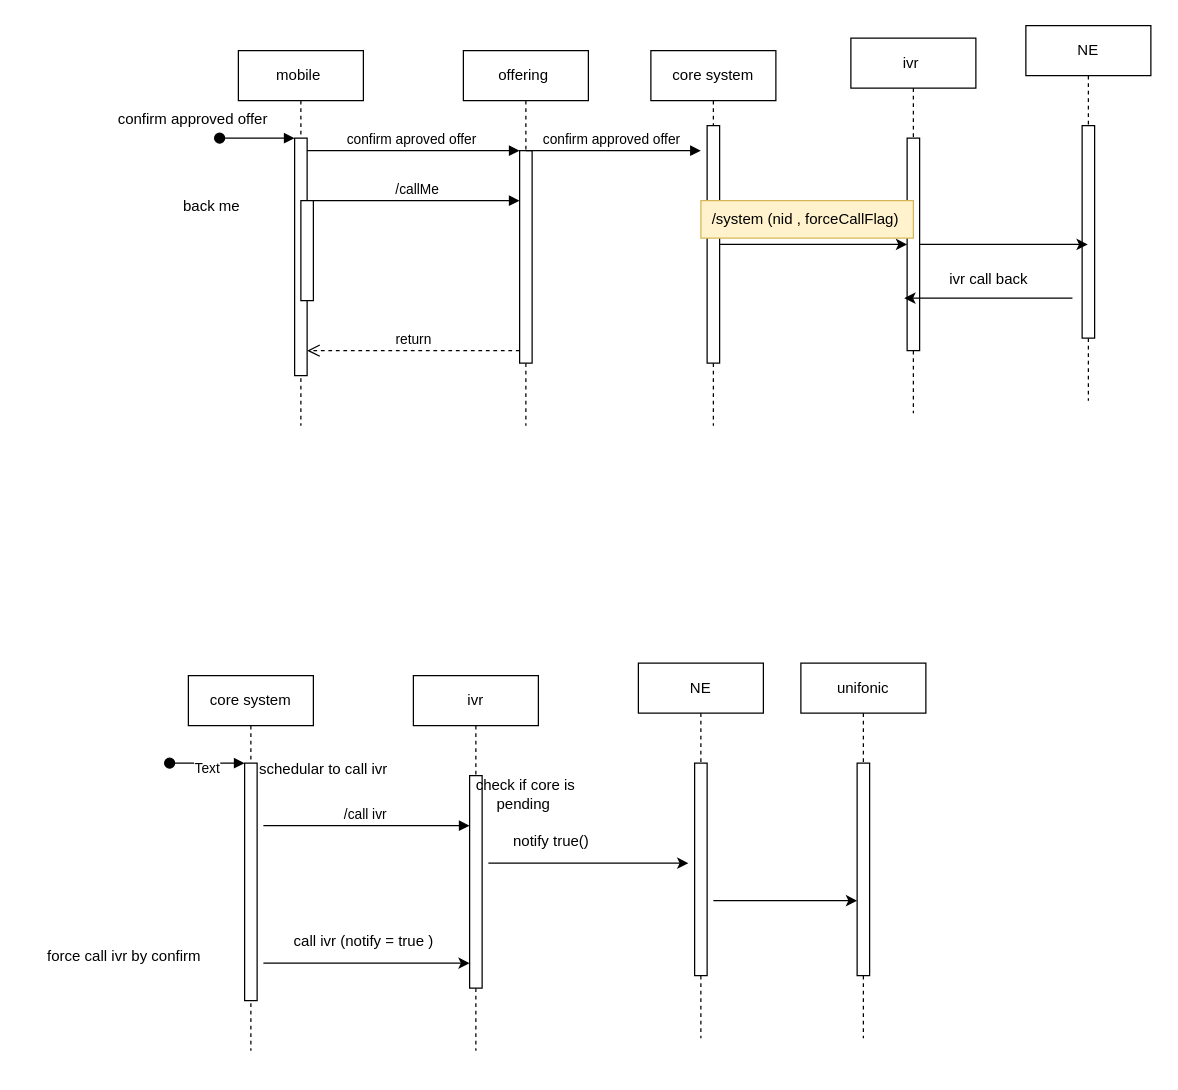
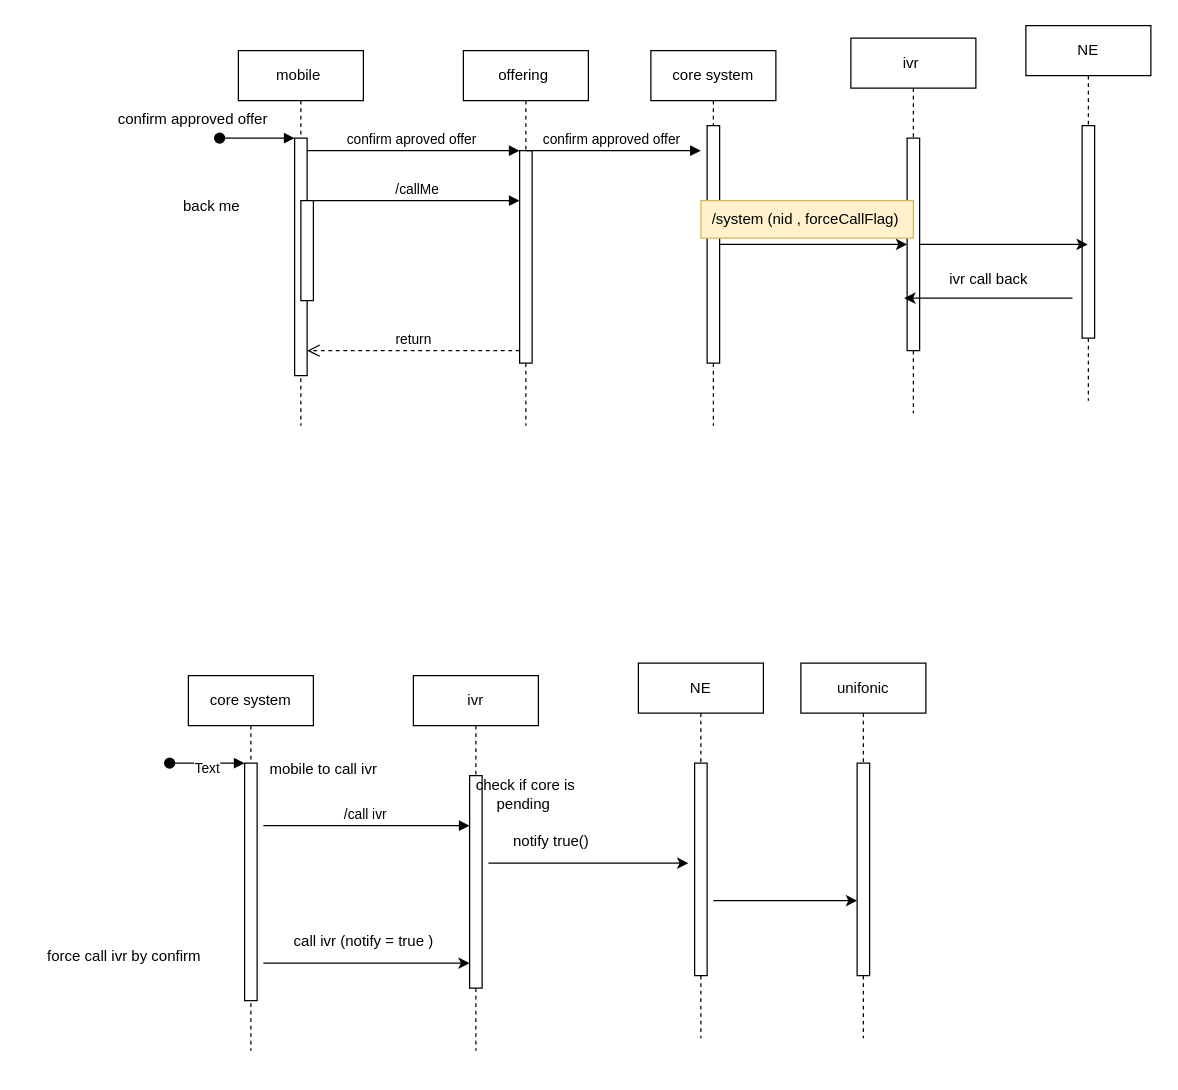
(326, 769) -> (326, 769)
